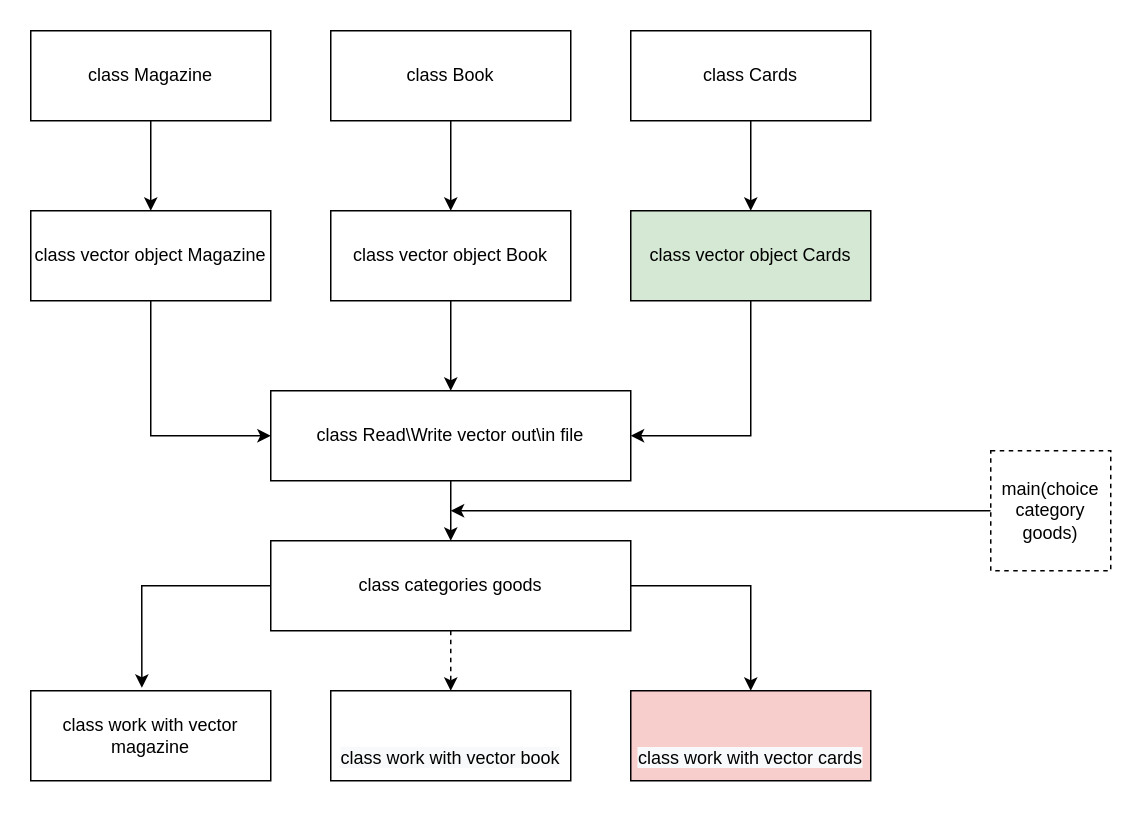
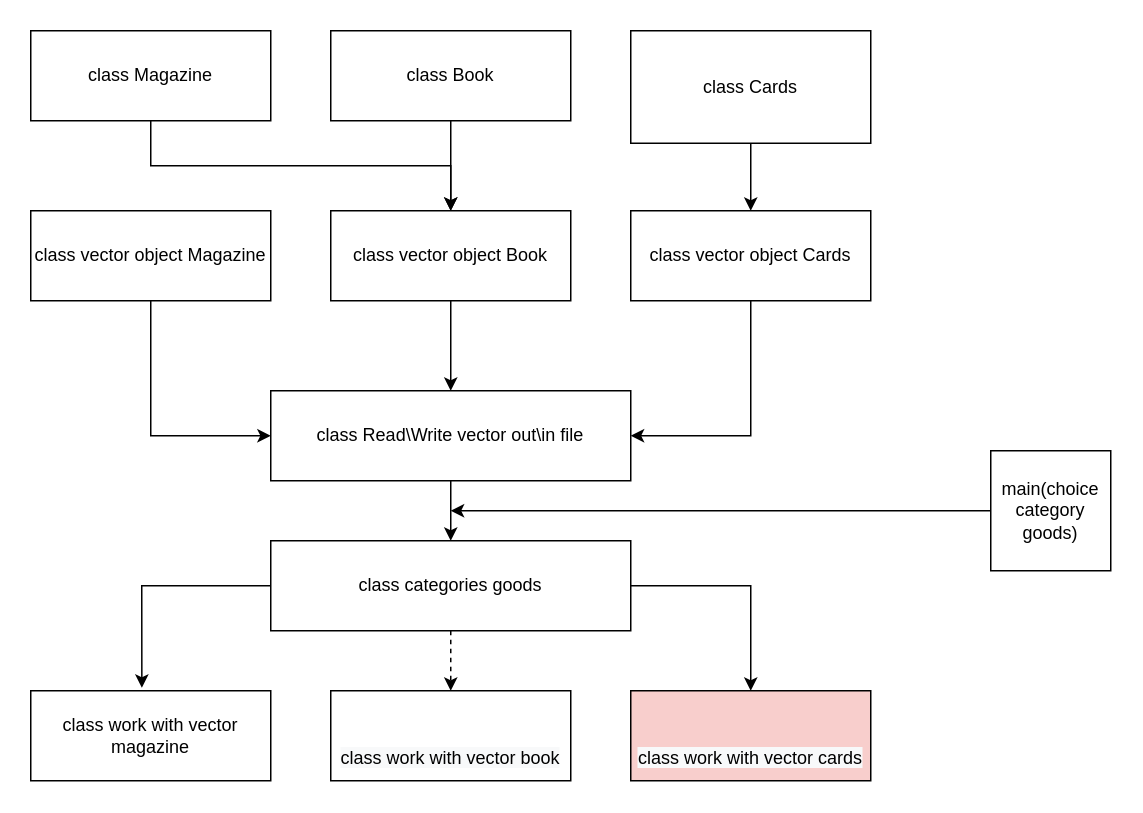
(751, 76) -> (751, 87)
(151, 182) -> (298, 166)
(751, 256) -> (751, 256)
(1051, 511) -> (1051, 511)
